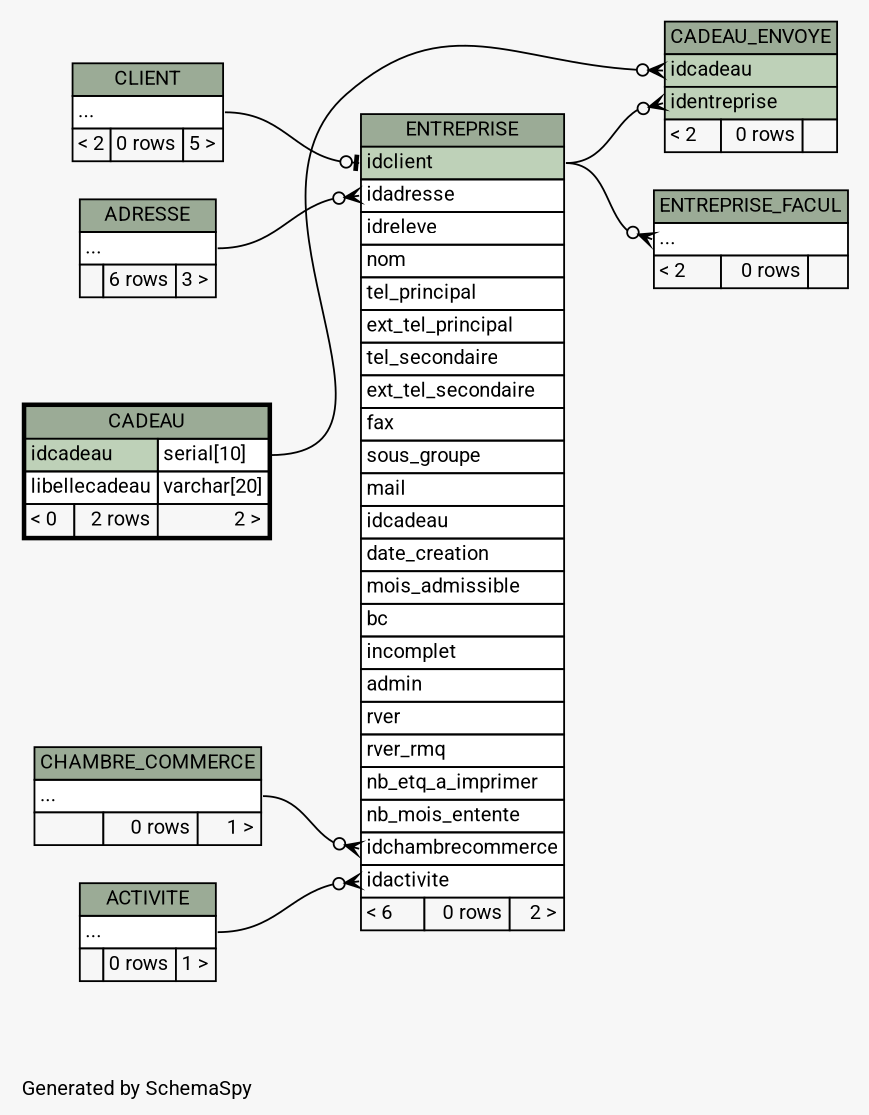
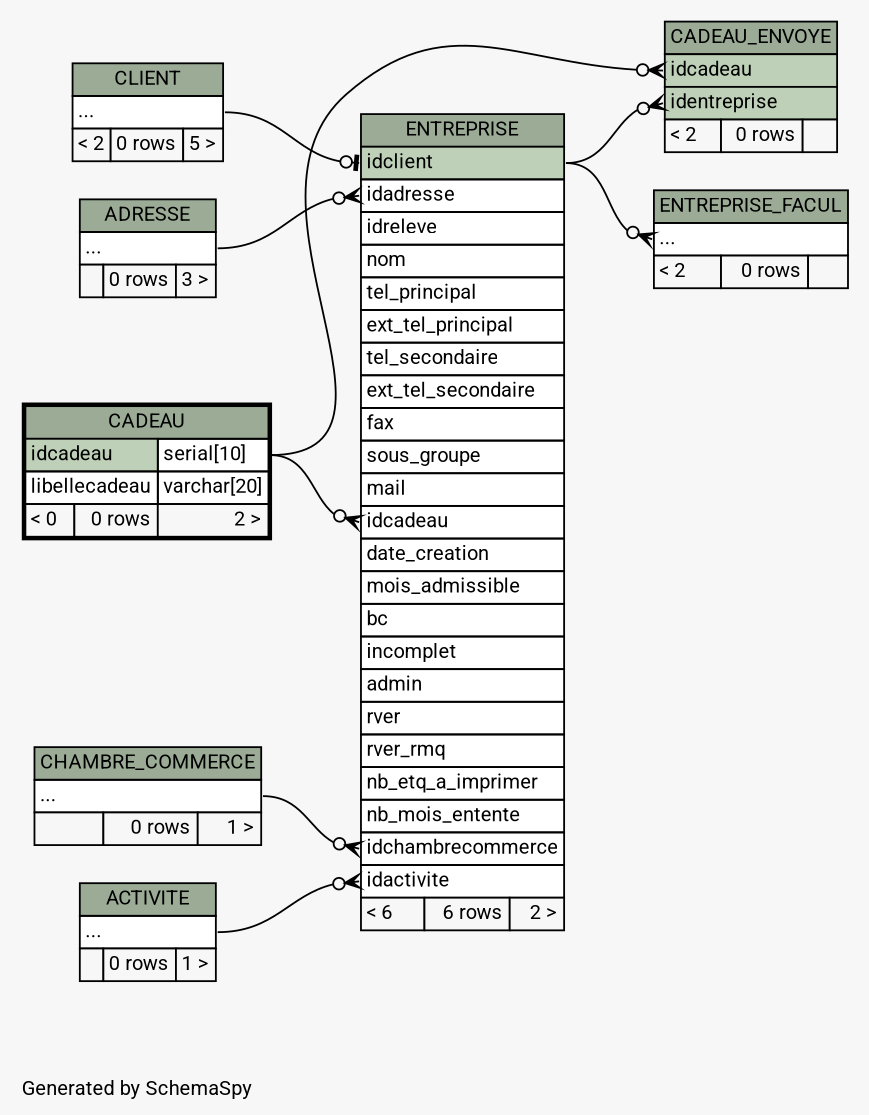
(140, 280) -> (140, 280)
none -> (308, 477)
(122, 519) -> (122, 519)
(473, 913) -> (473, 913)
